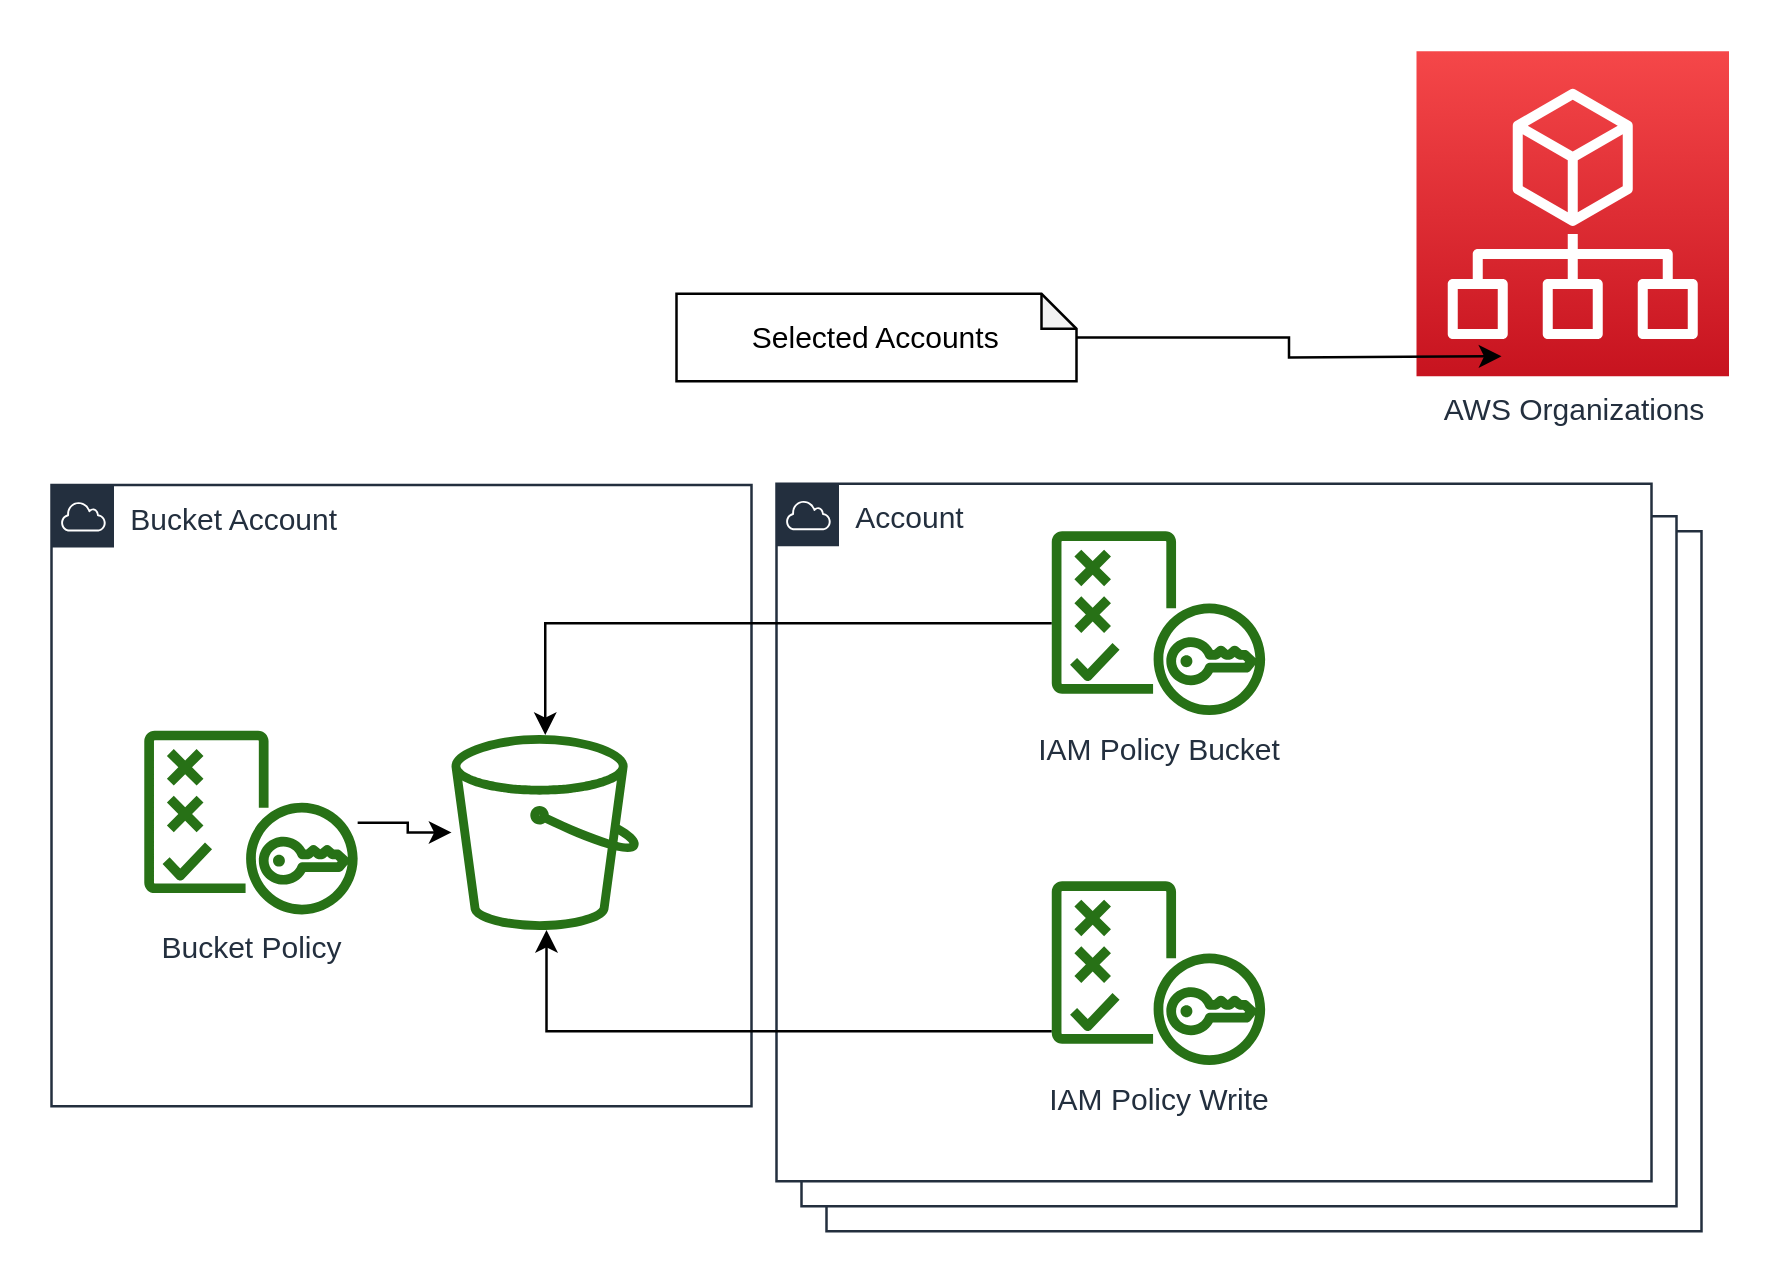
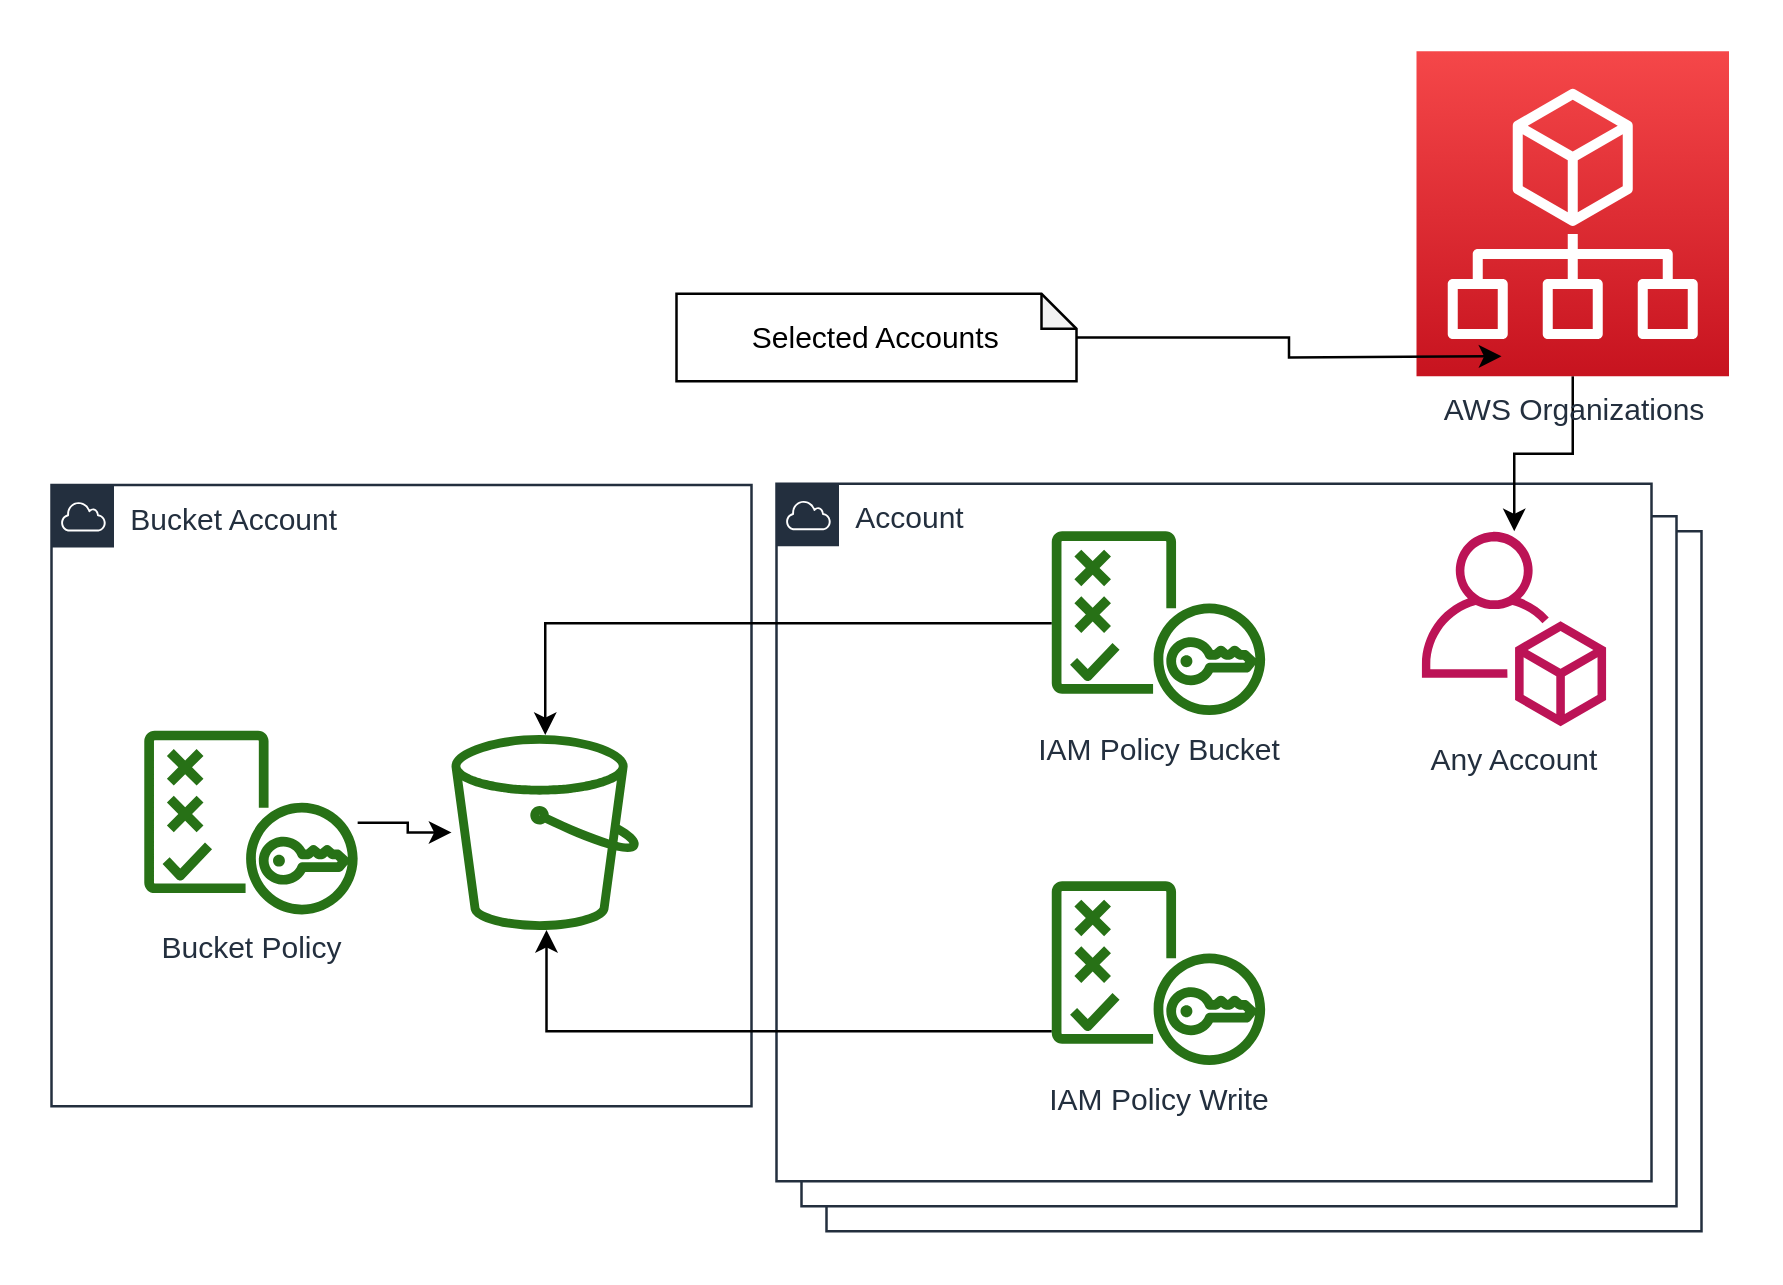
none -> (1551, 454)
none -> (1514, 629)
